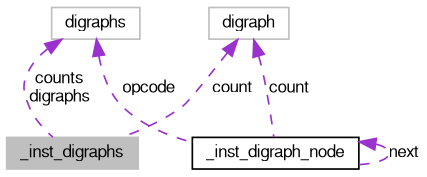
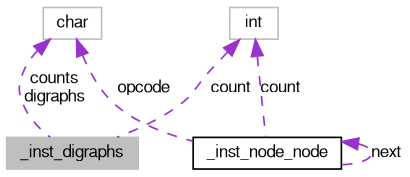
(96, 23) -> (72, 23)
(249, 23) -> (254, 23)
(276, 153) -> (267, 153)
